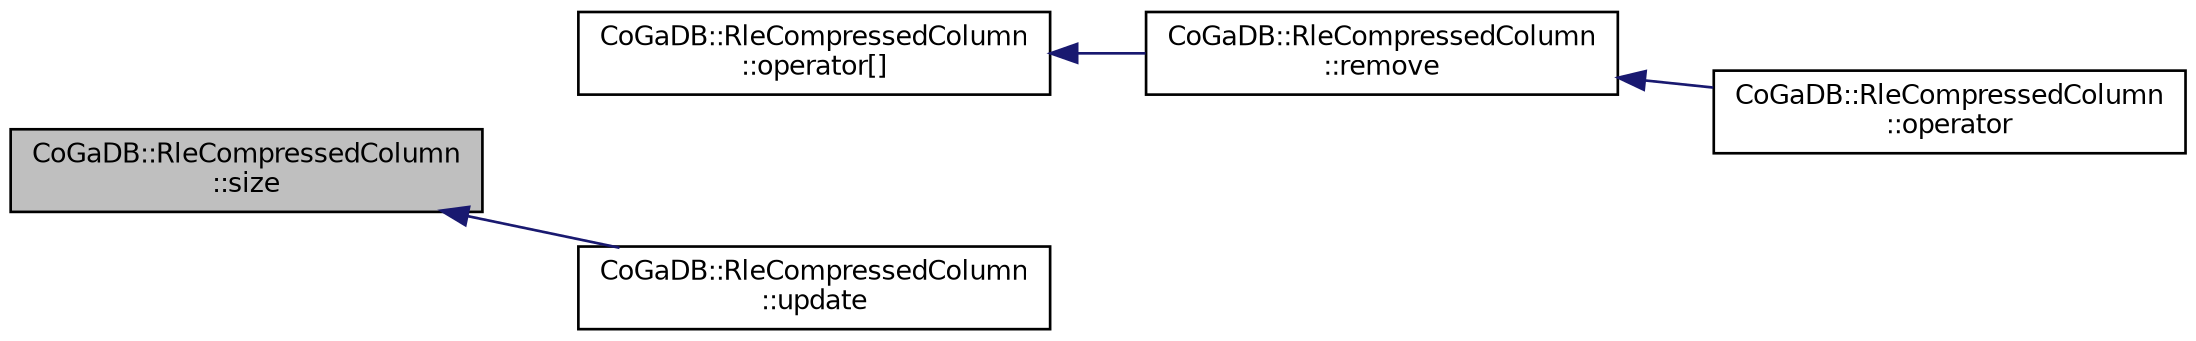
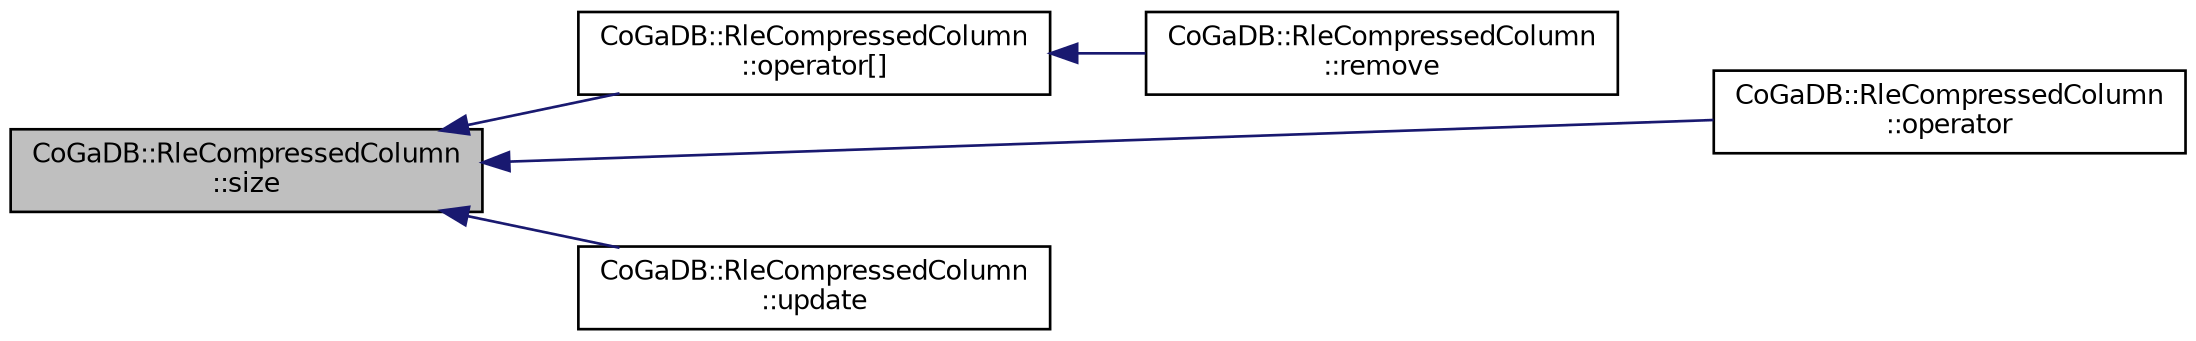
(1679, 84) -> (1112, 141)
none -> (544, 109)
